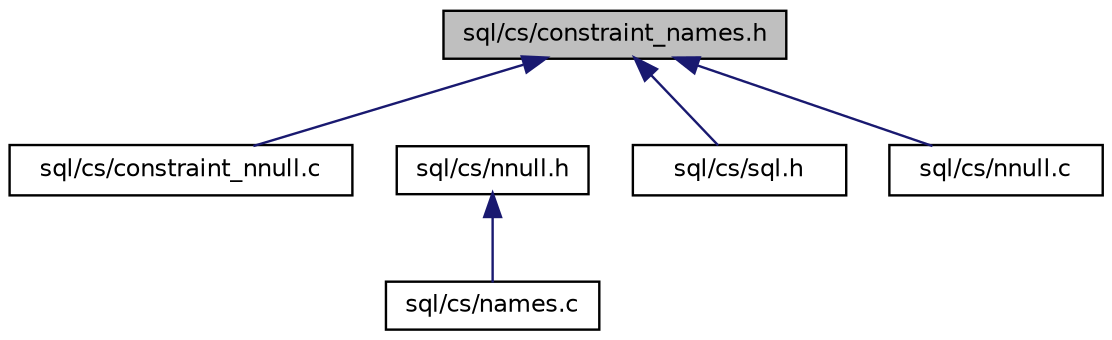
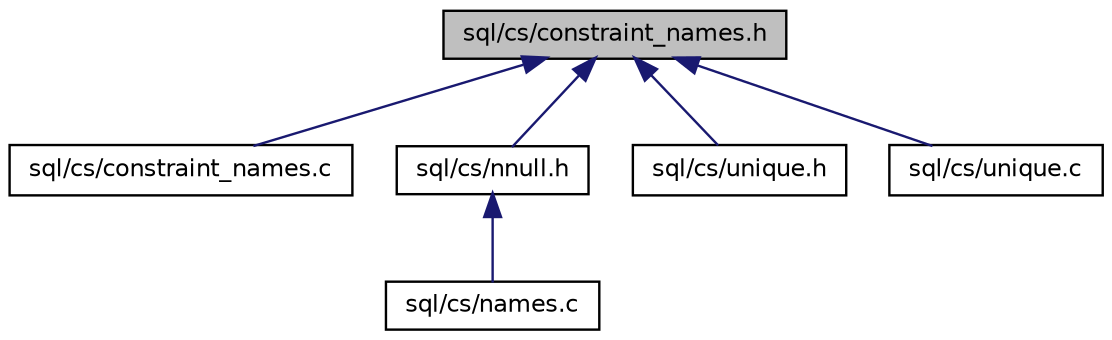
none -> (545, 111)
(181, 170) -> (181, 170)
(740, 170) -> (740, 170)
(996, 170) -> (996, 170)
